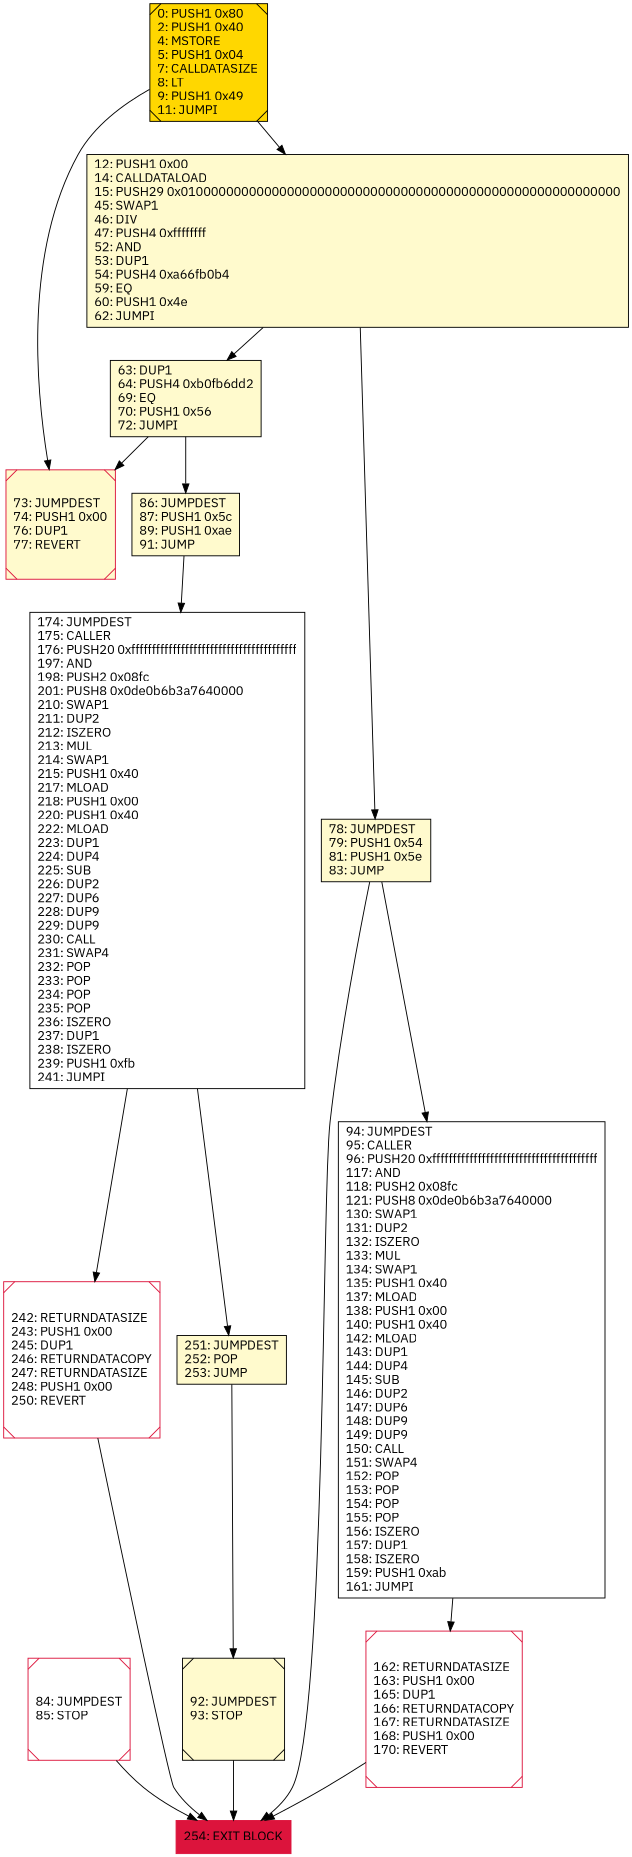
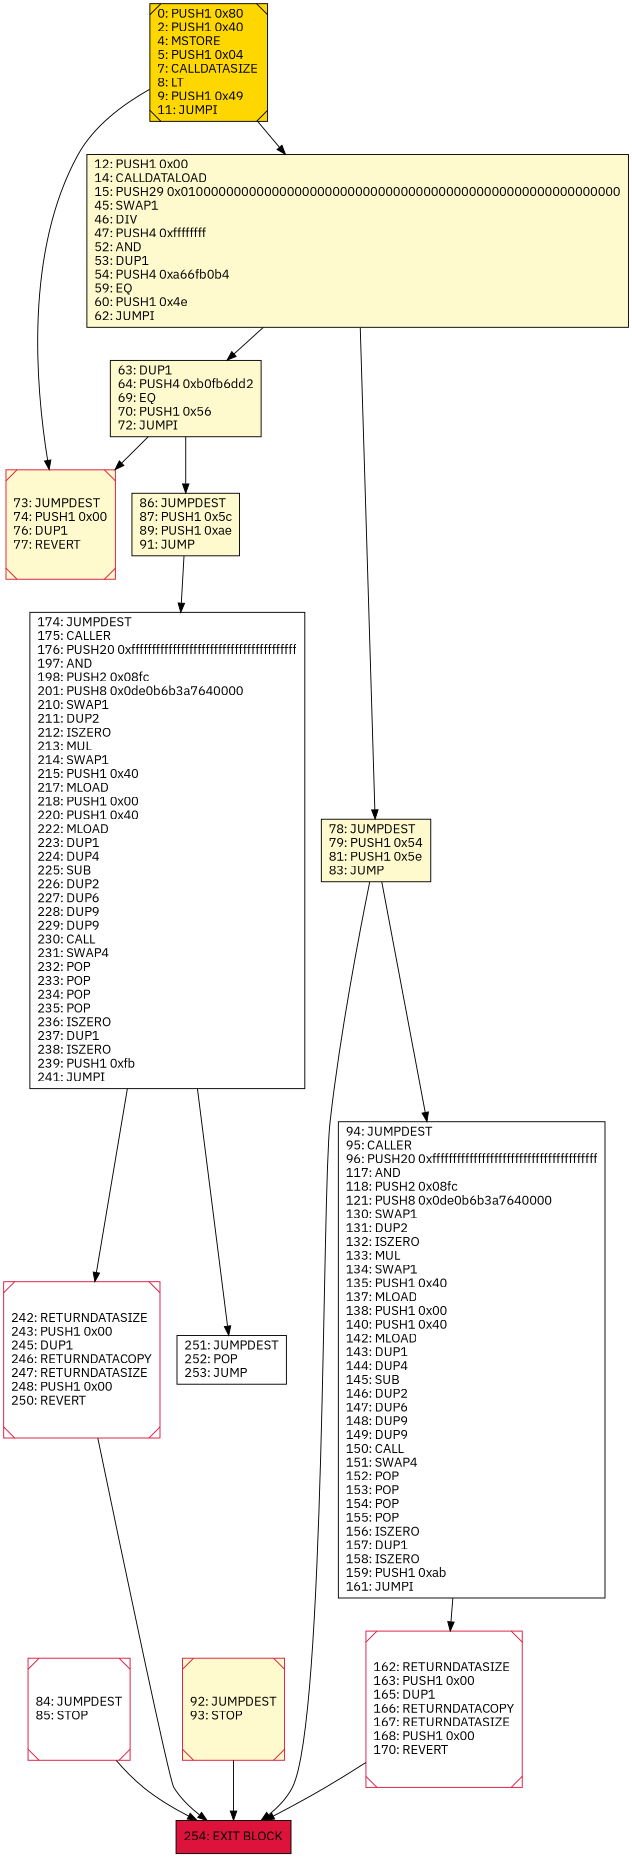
(232, 1360) -> (232, 1360)
(233, 1517) -> none
(234, 1709) -> (234, 1709)
(234, 1837) -> (234, 1837)
